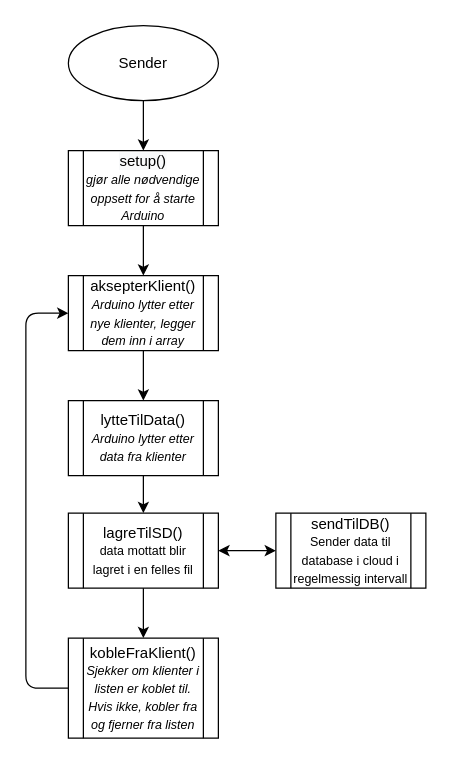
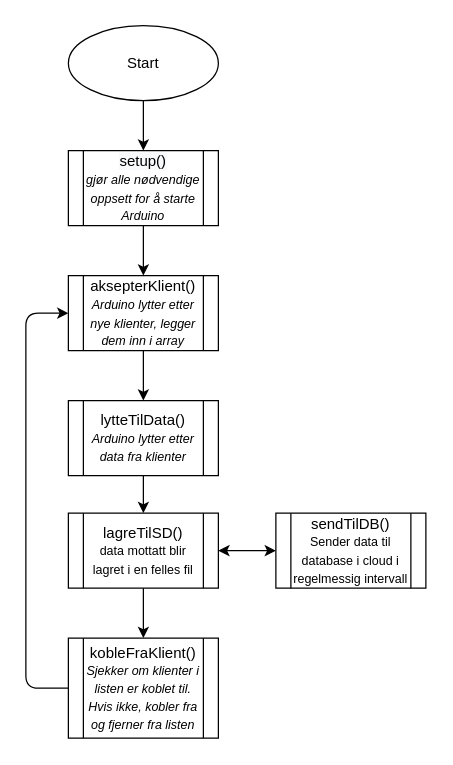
(143, 63) -> (143, 63)
